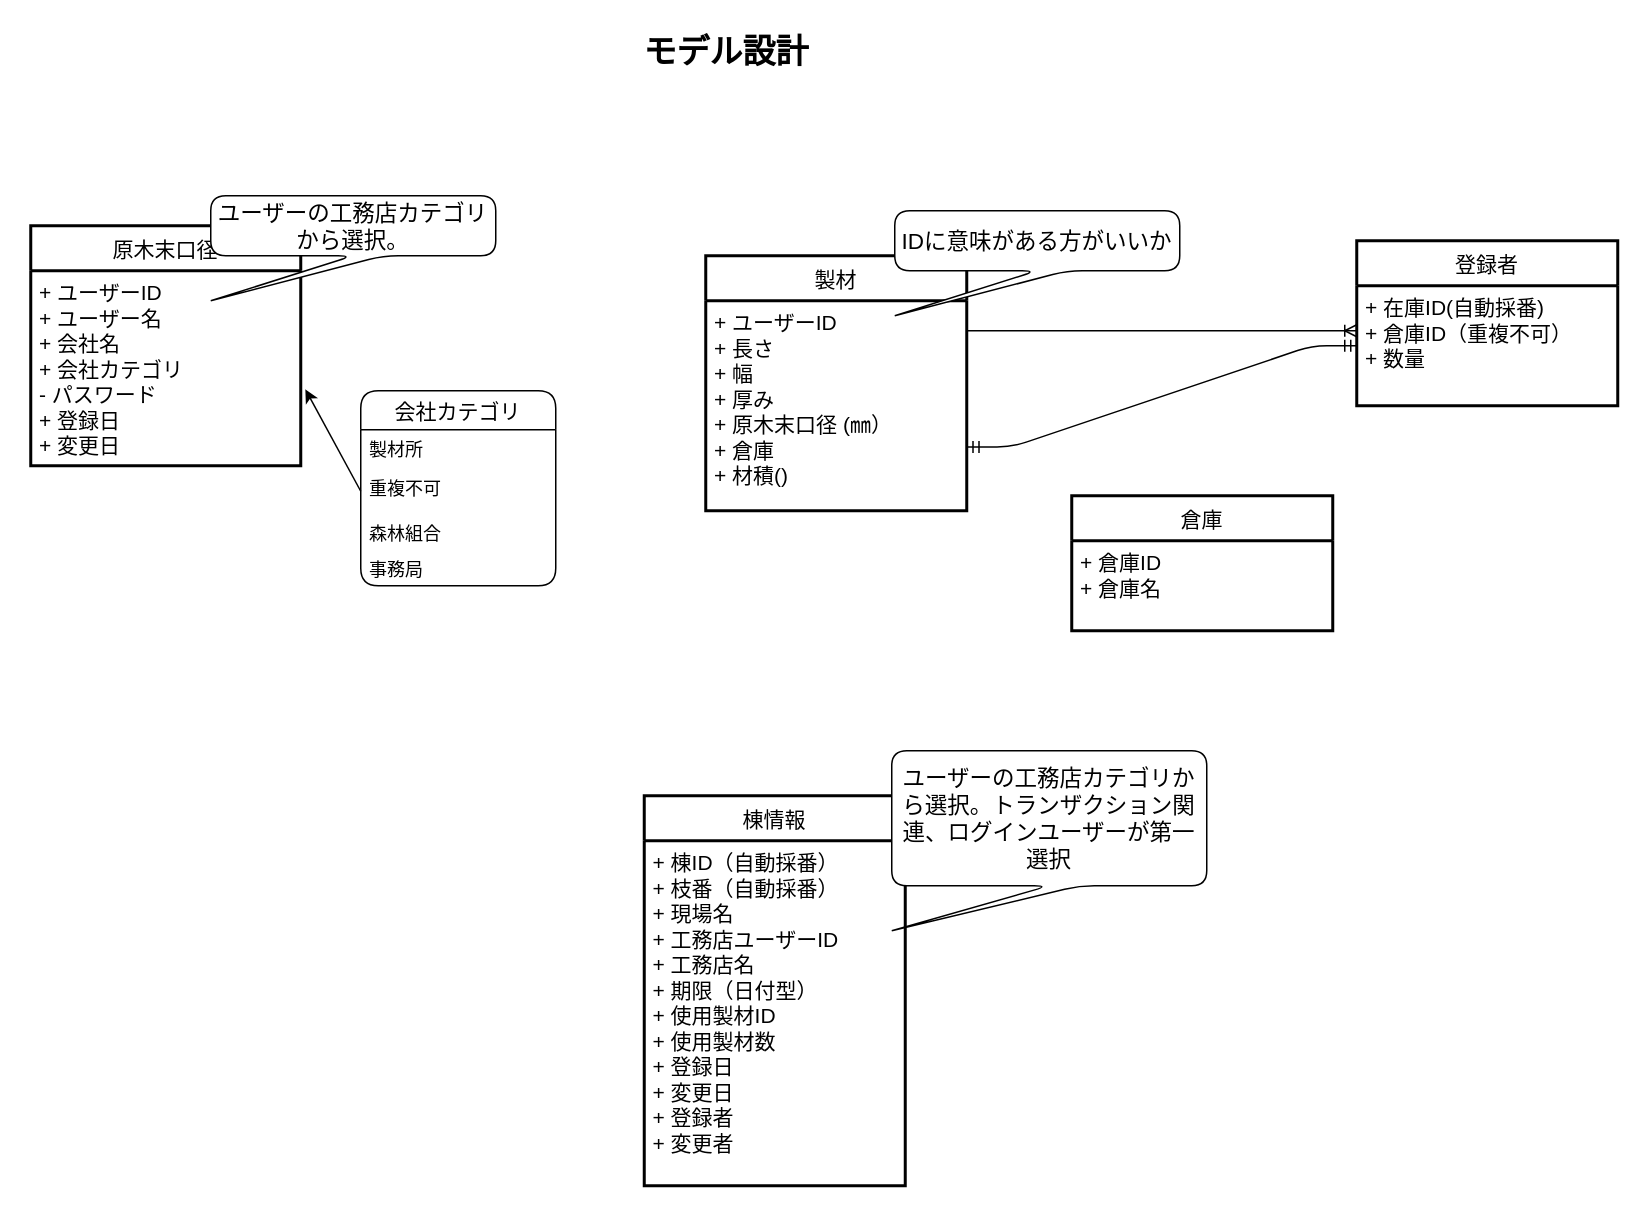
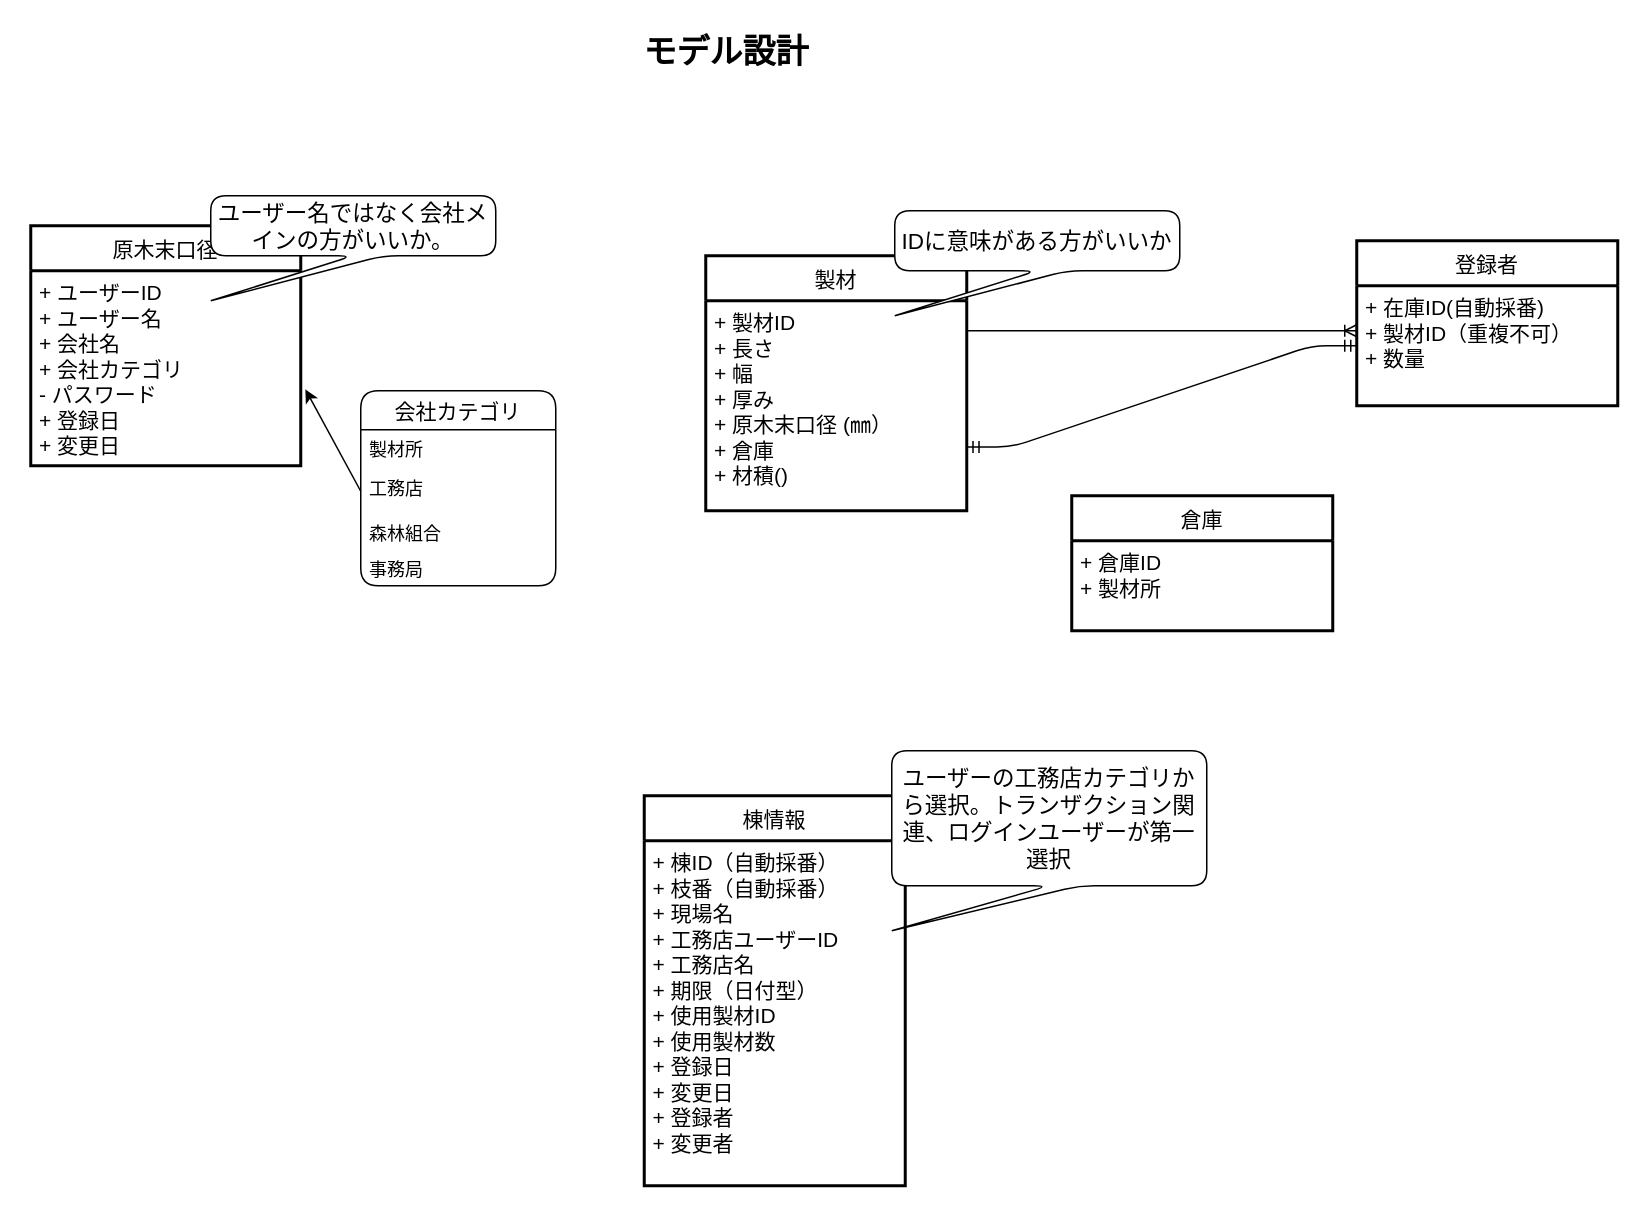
(353, 226) -> (353, 226)
(1461, 308) -> (1461, 308)
(777, 323) -> (756, 323)
(405, 489) -> (396, 489)
(1122, 563) -> (1122, 563)
